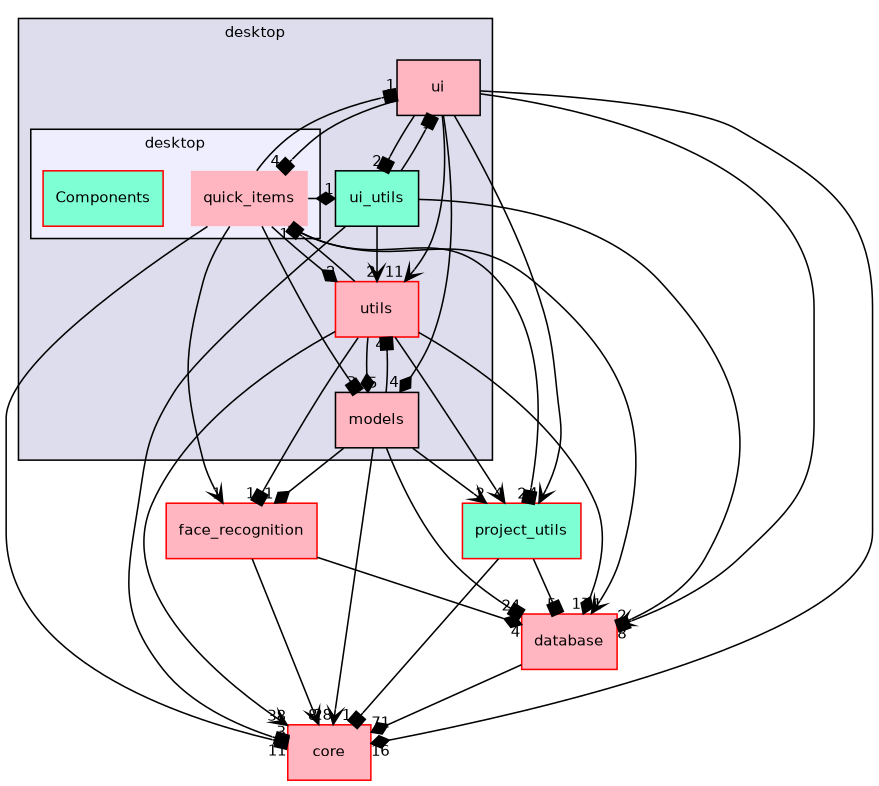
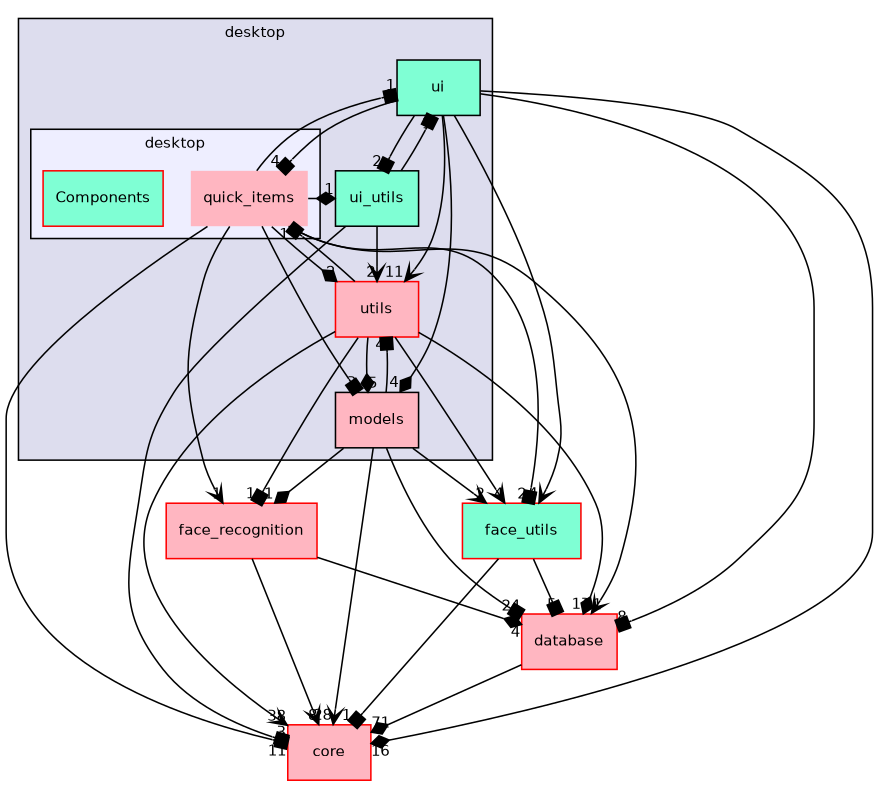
(439, 88) -> (439, 88)
(704, 337) -> none
(522, 531) -> (522, 531)
